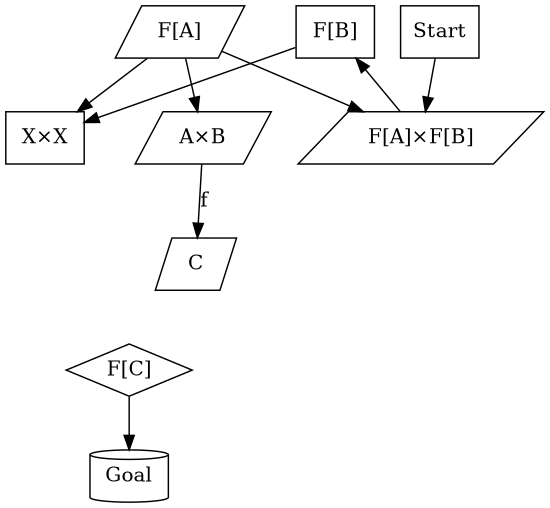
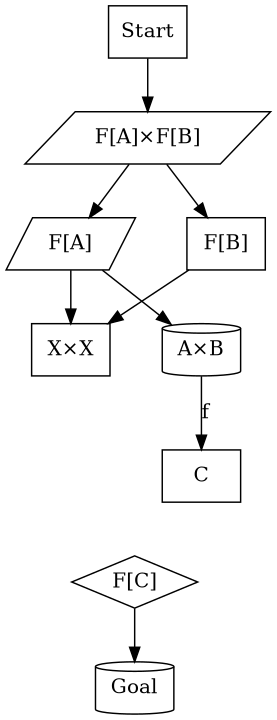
(286, 79) -> (114, 185)
(203, 138) -> (201, 350)
(196, 264) -> (201, 476)
